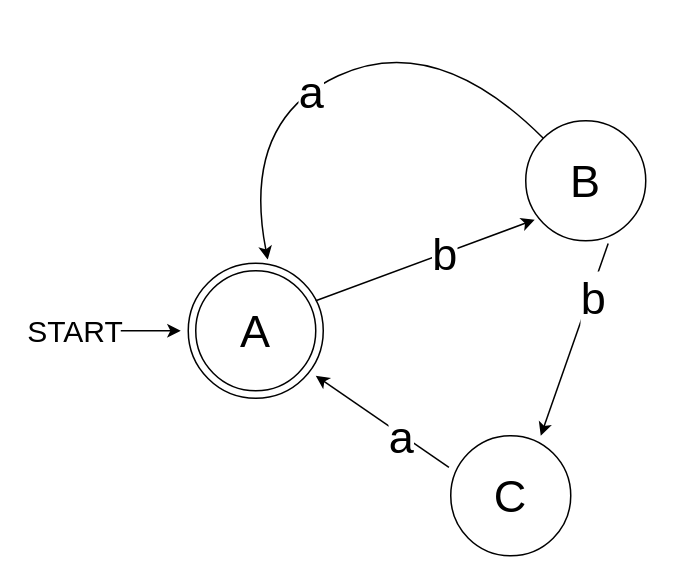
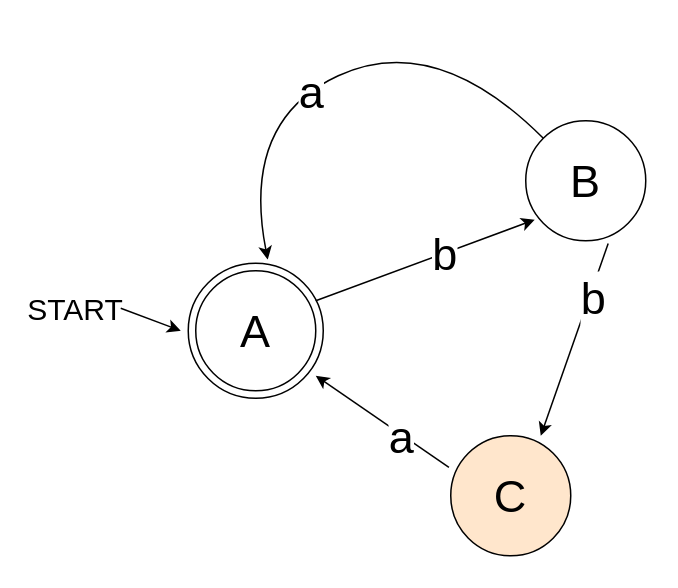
(76, 331) -> (76, 308)
(511, 496) -> (511, 496)
